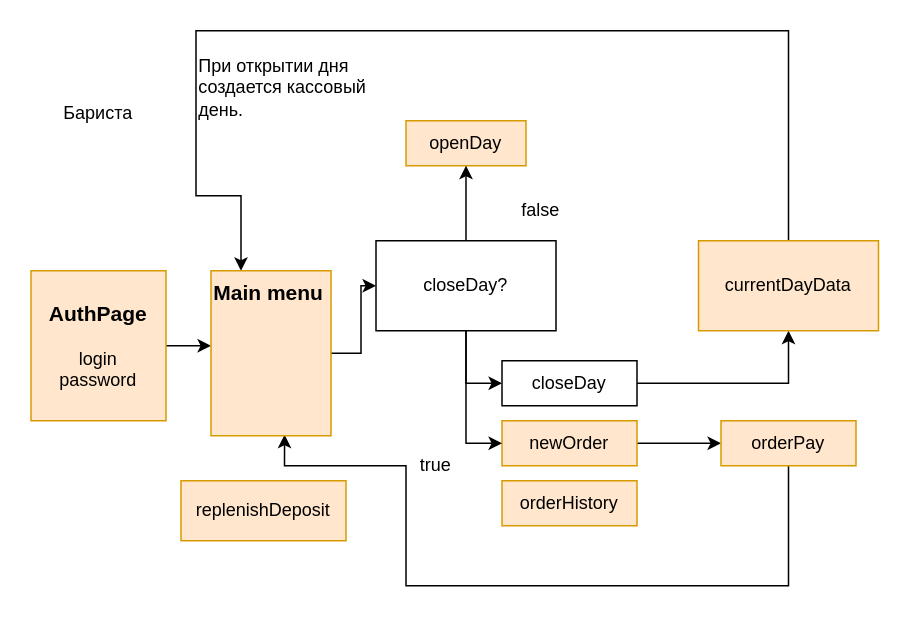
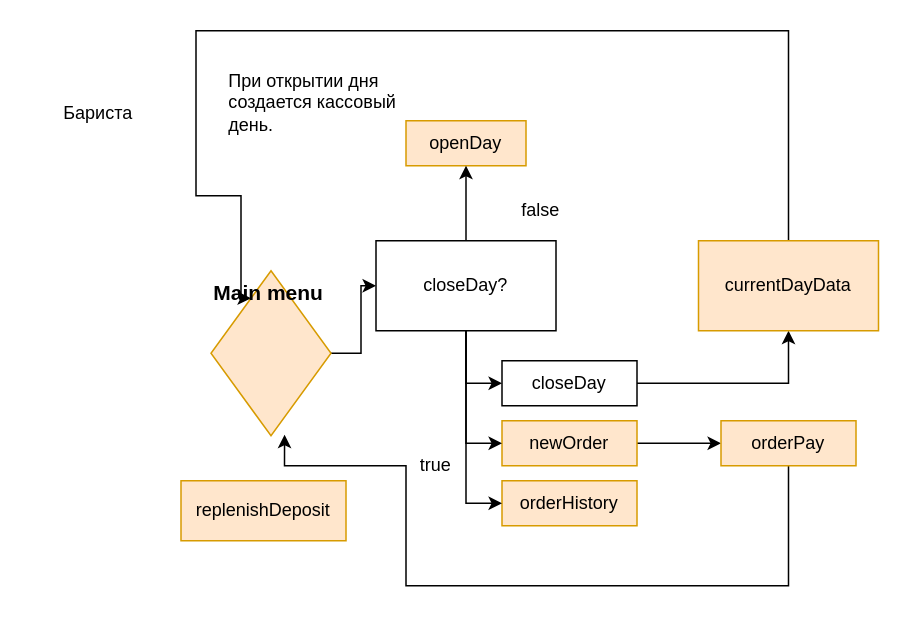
(286, 83) -> (316, 98)
(98, 346) -> none
(183, 346) -> none
(271, 353) -> (271, 353)
none -> (466, 487)
